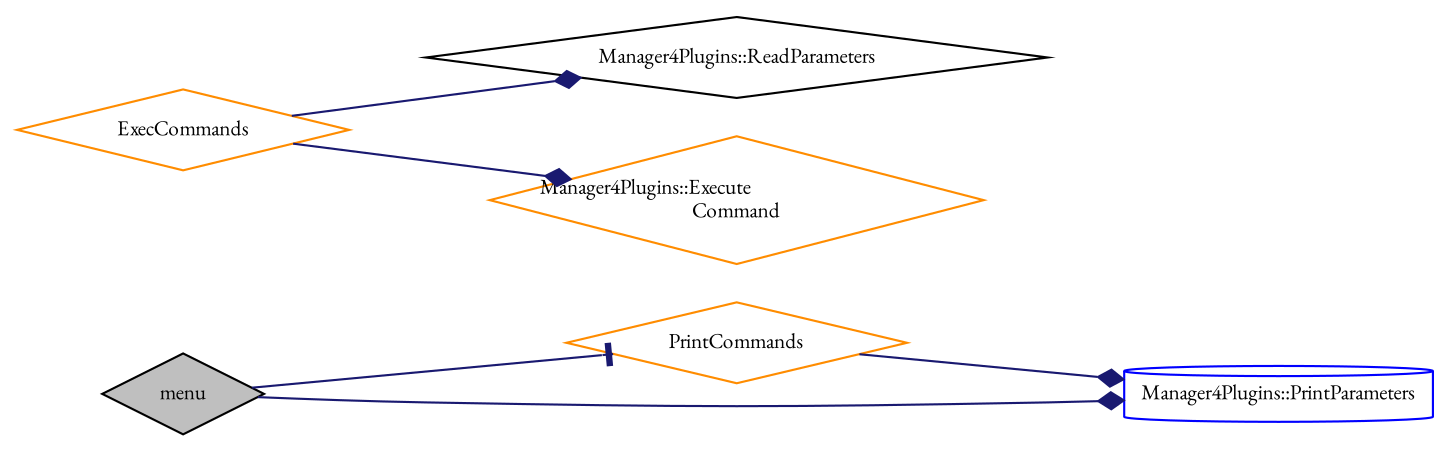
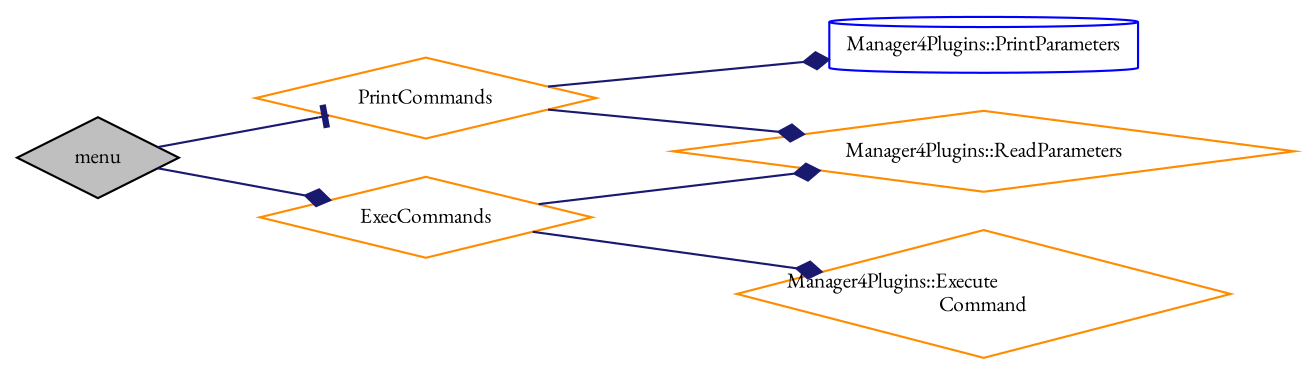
(737, 57) -> (984, 151)
none -> (663, 121)
(678, 406) -> (231, 182)
